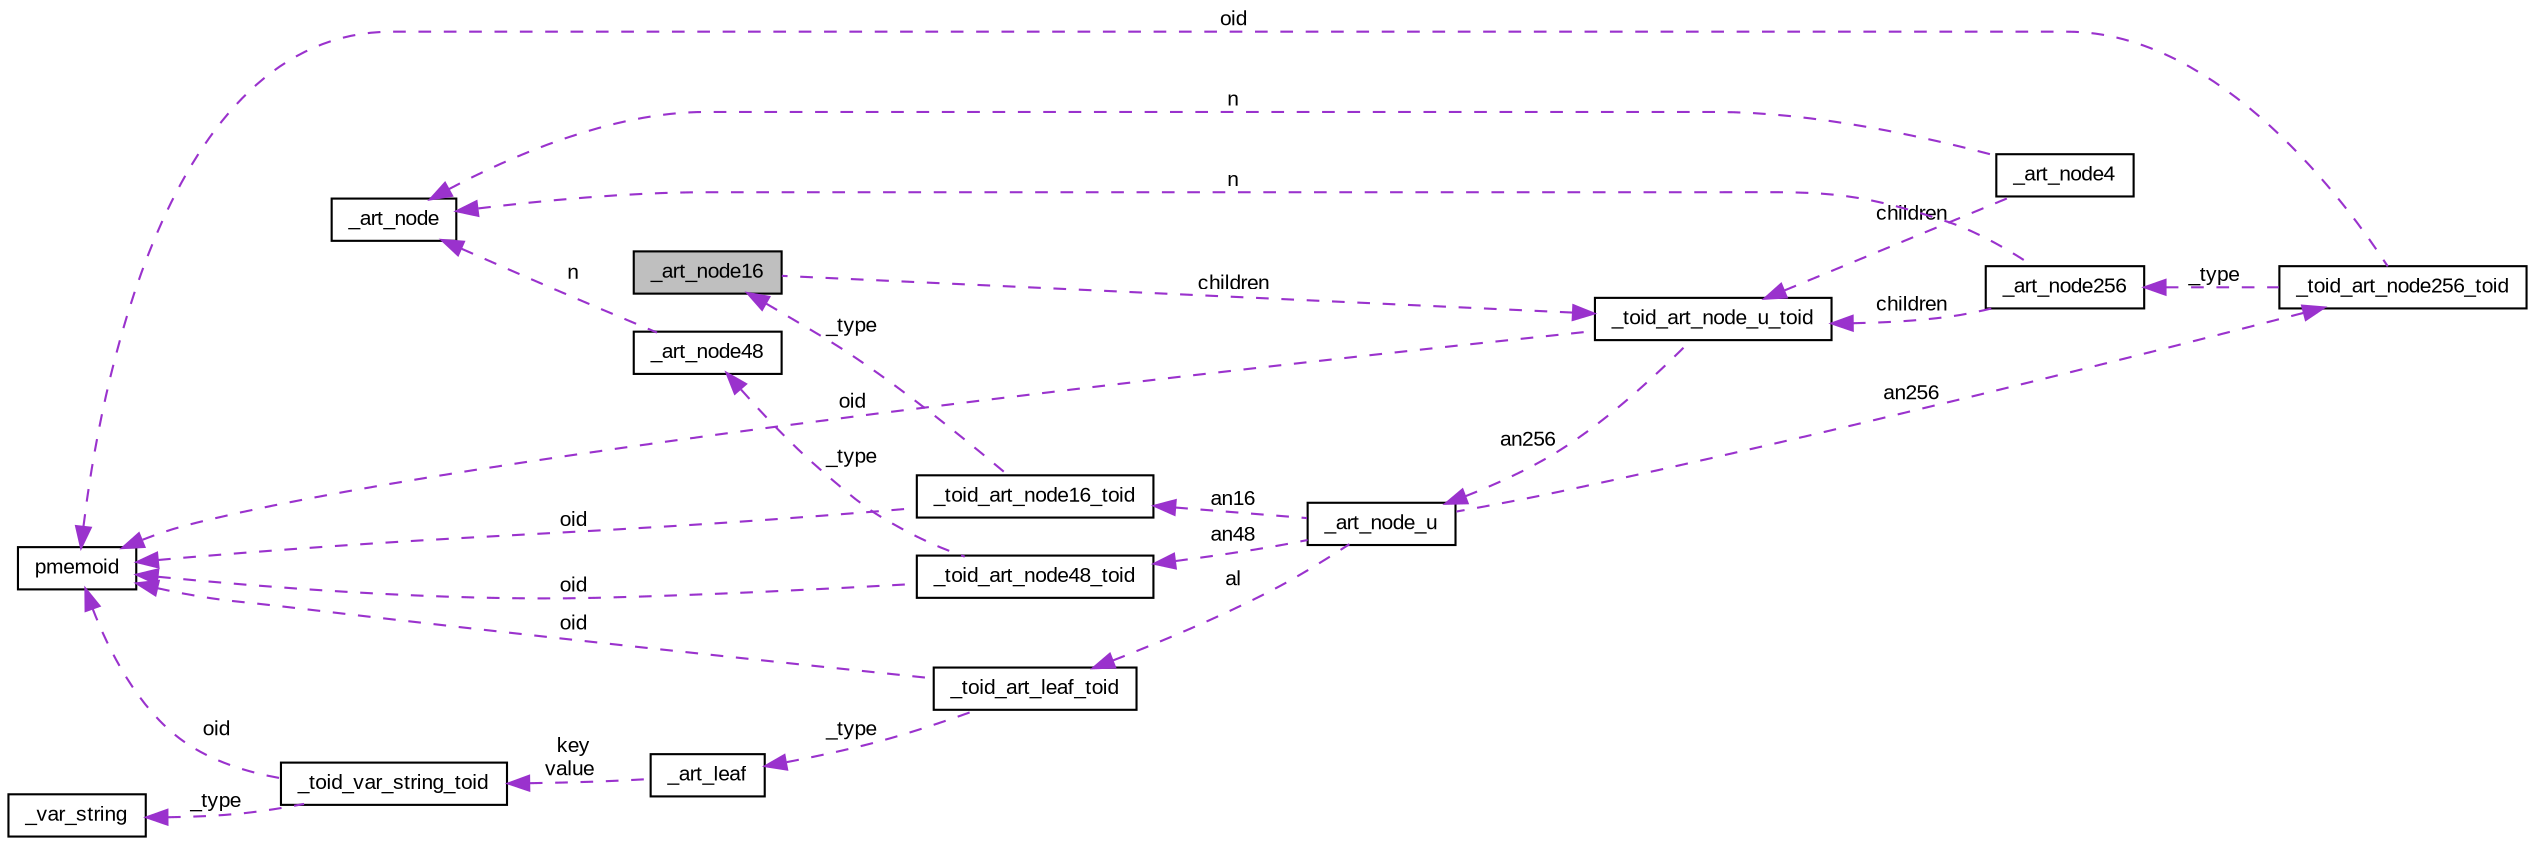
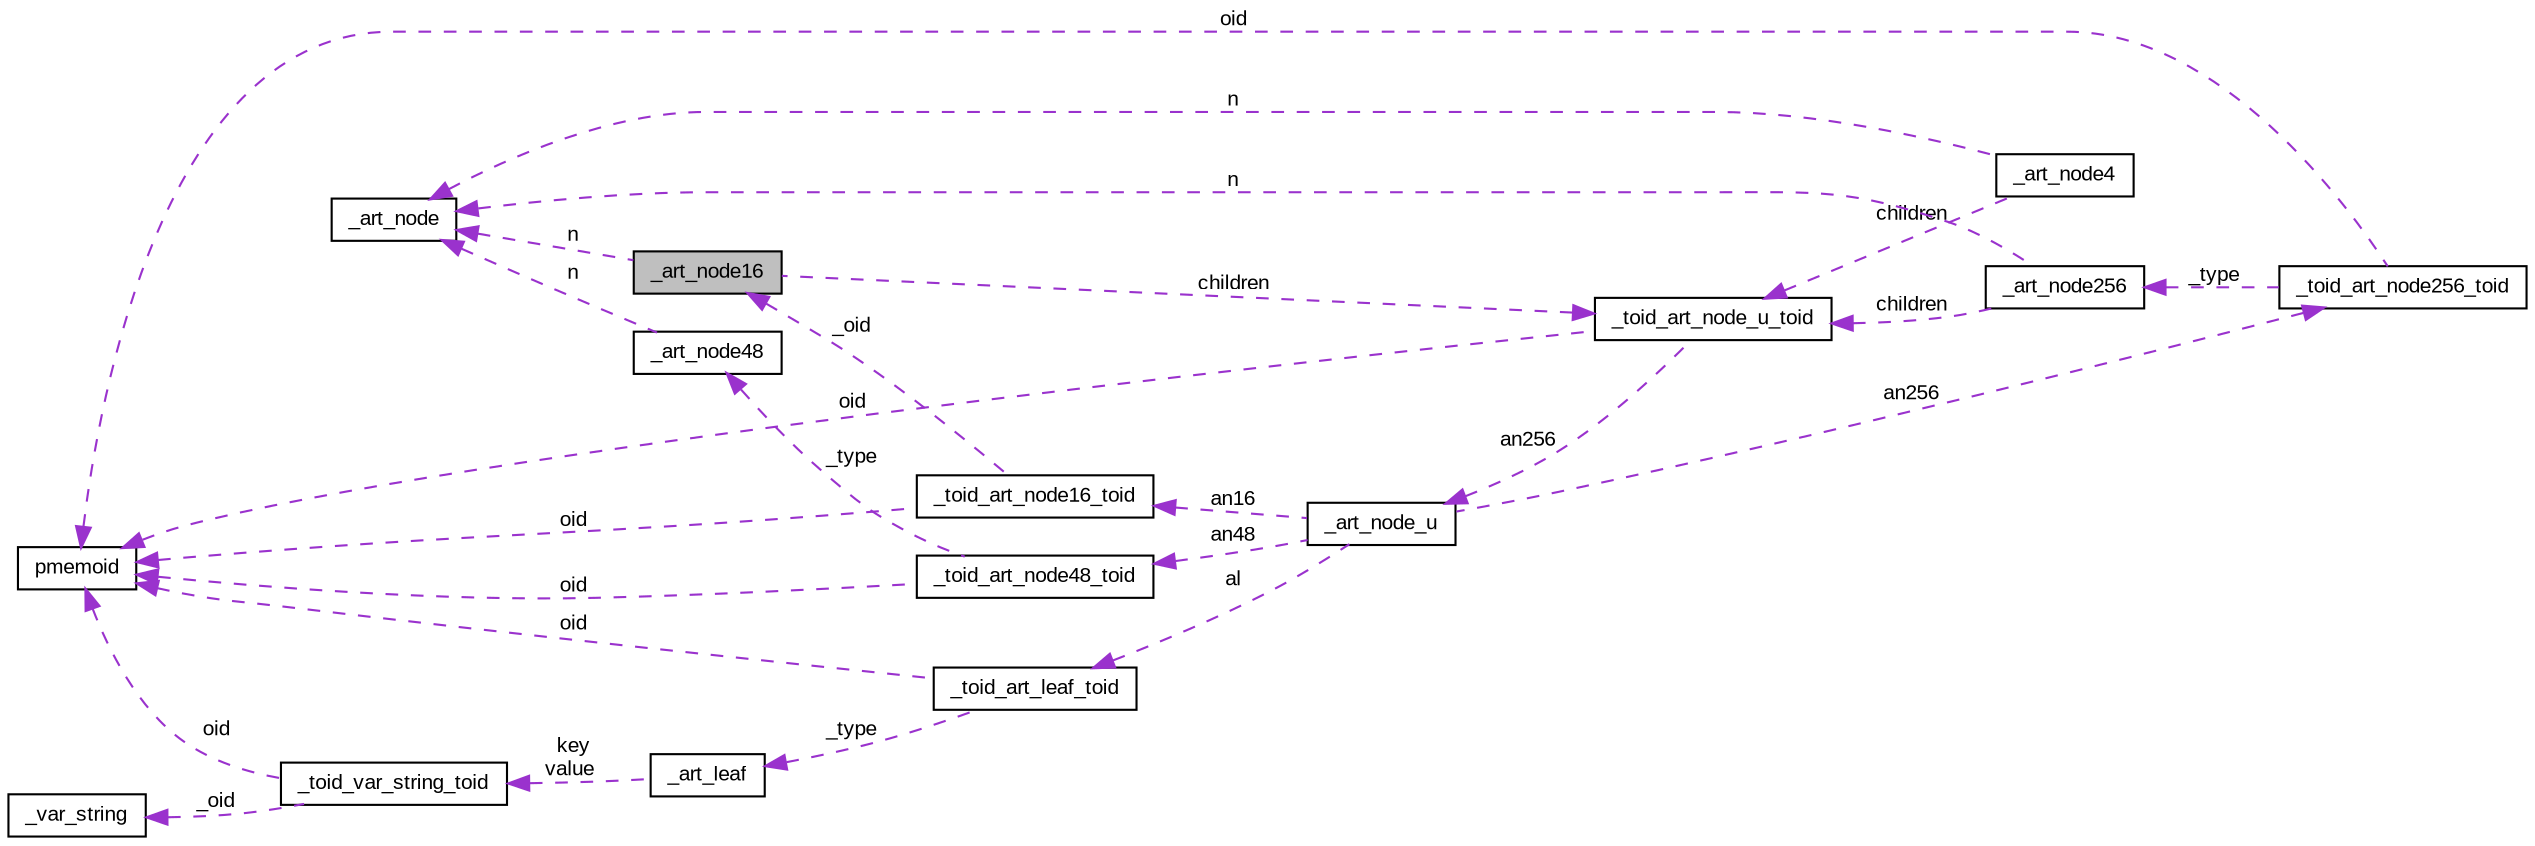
none -> (556, 247)
(849, 326) -> (849, 326)
(213, 802) -> (213, 802)
